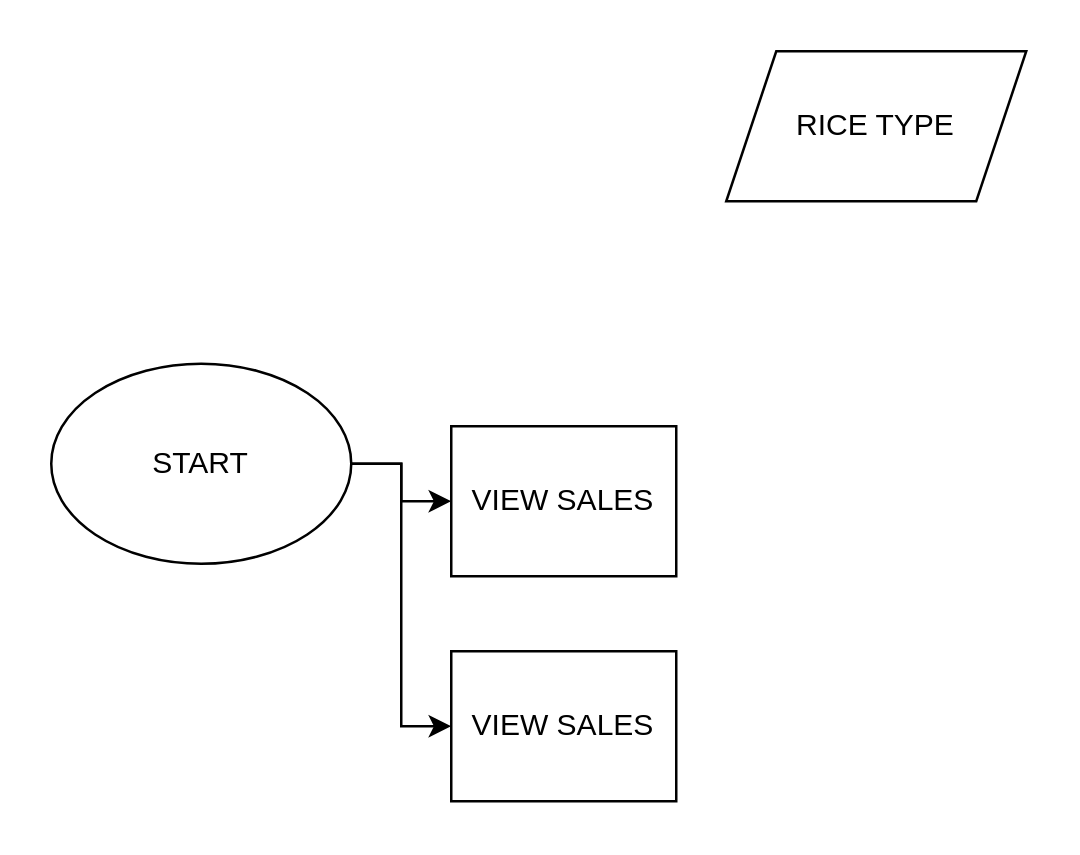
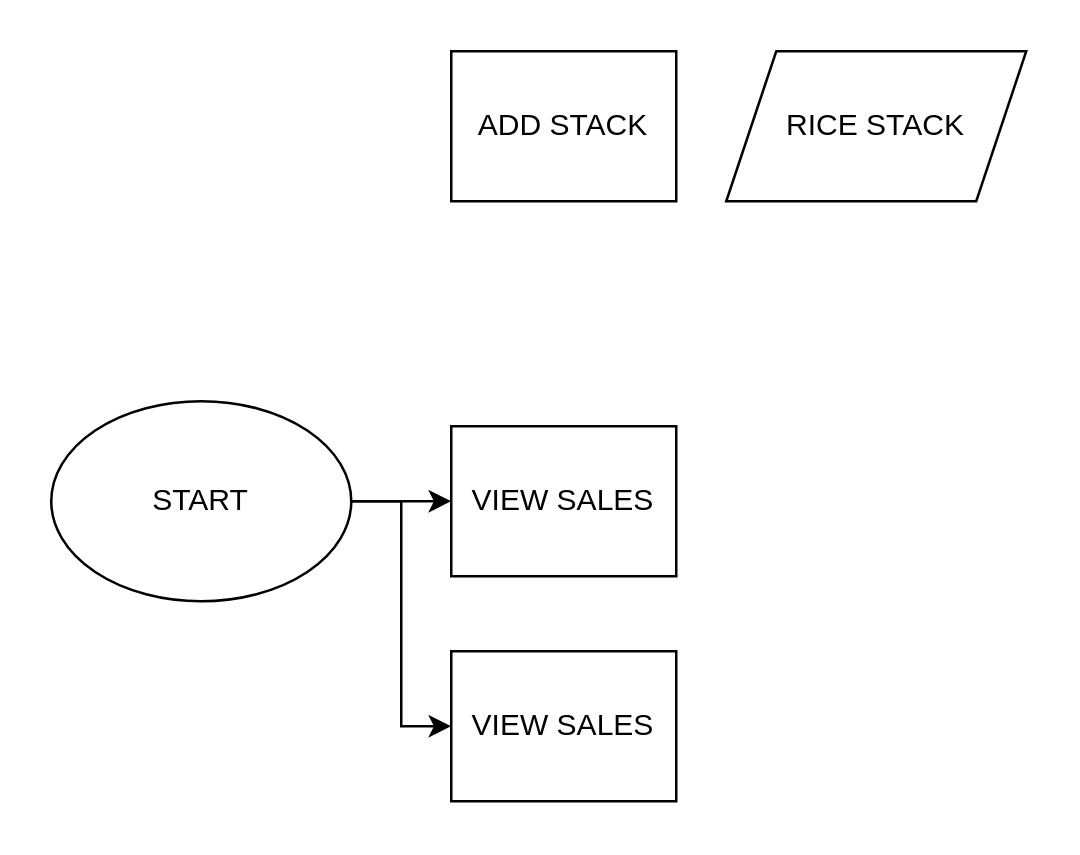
none -> (564, 126)
(876, 126) -> (876, 126)
(201, 464) -> (201, 501)
